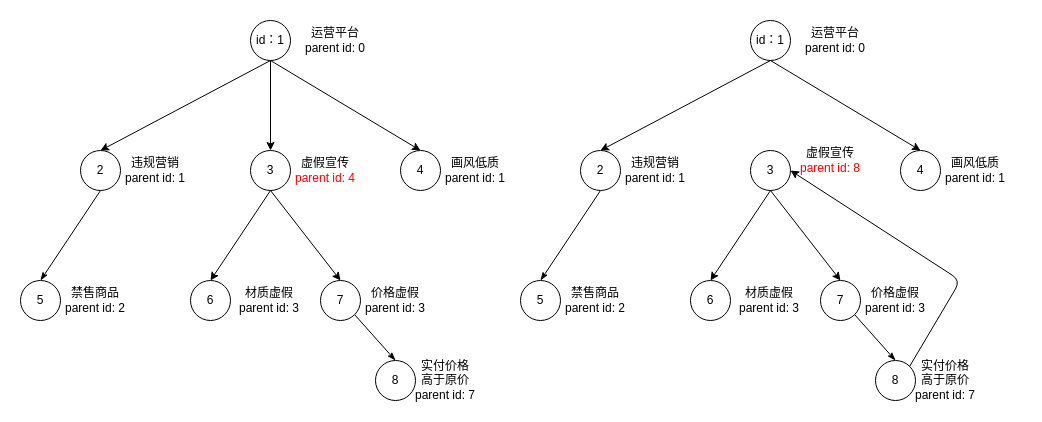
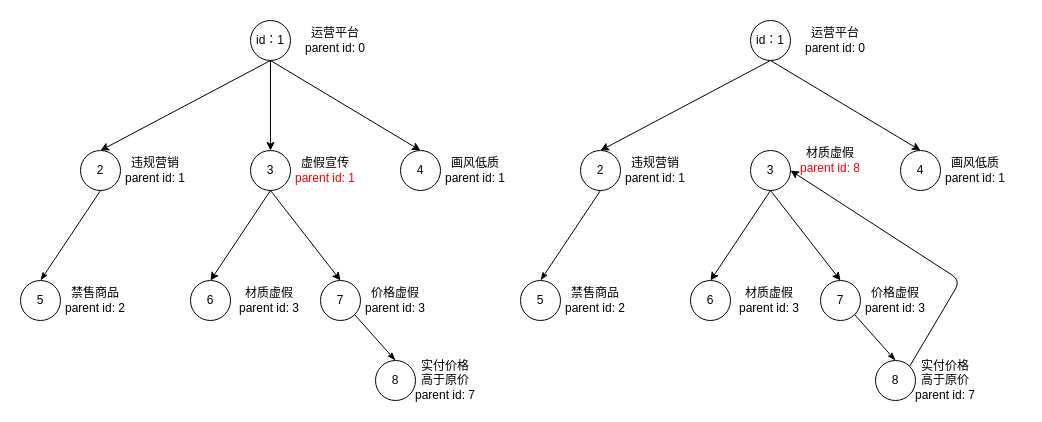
(831, 161) -> (831, 161)
(326, 171) -> (326, 171)
